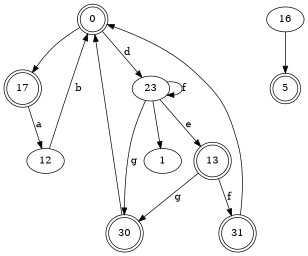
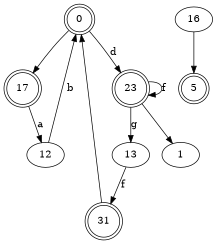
(151, 89) -> (131, 89)
(189, 125) -> (134, 125)
(213, 161) -> (131, 155)
(125, 233) -> none
